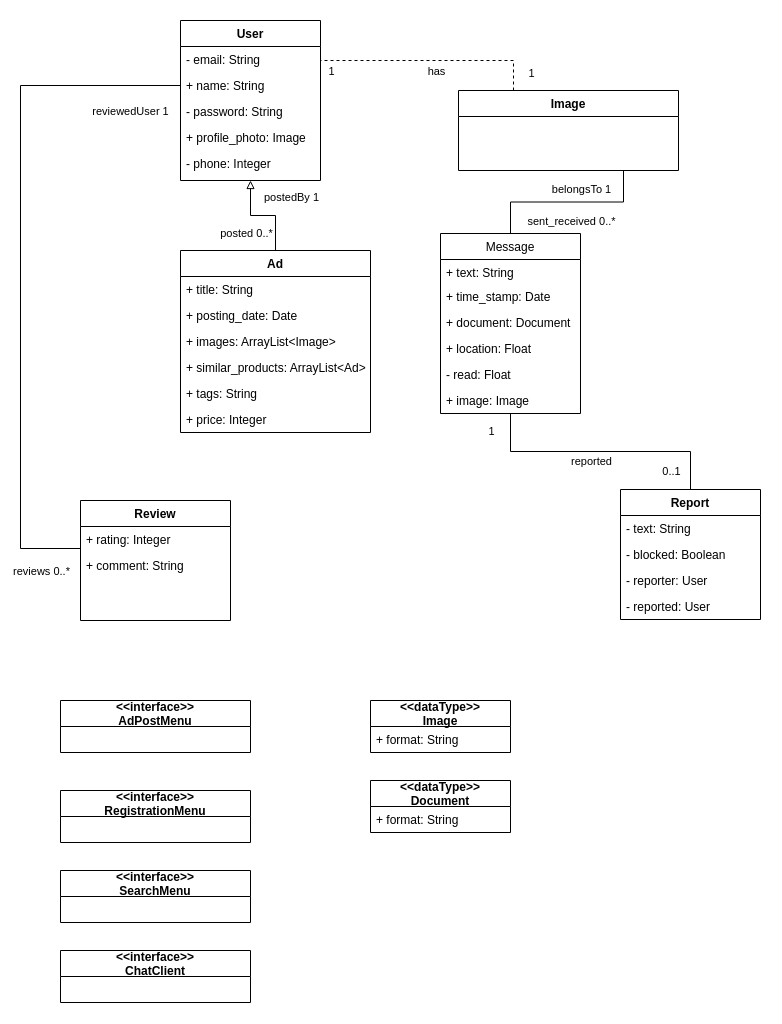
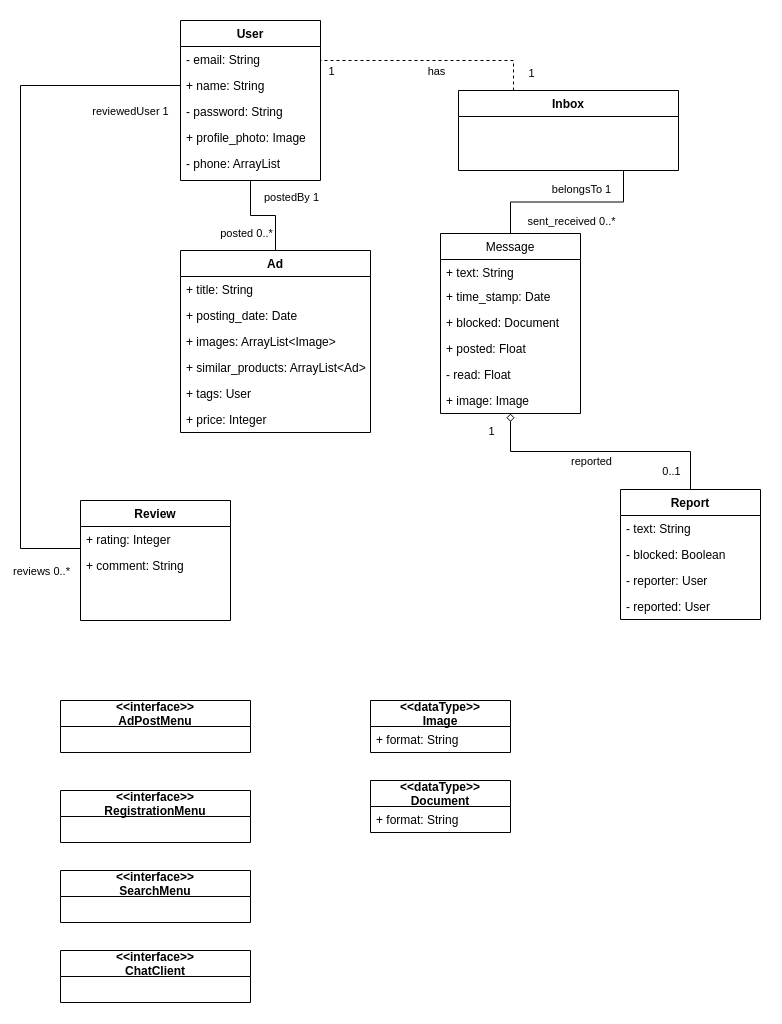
(568, 104) -> (568, 104)
(235, 164) -> (240, 164)
(251, 190) -> (251, 187)
(509, 323) -> (504, 323)
(494, 349) -> (490, 349)
(227, 394) -> (222, 394)
(511, 419) -> (511, 422)
